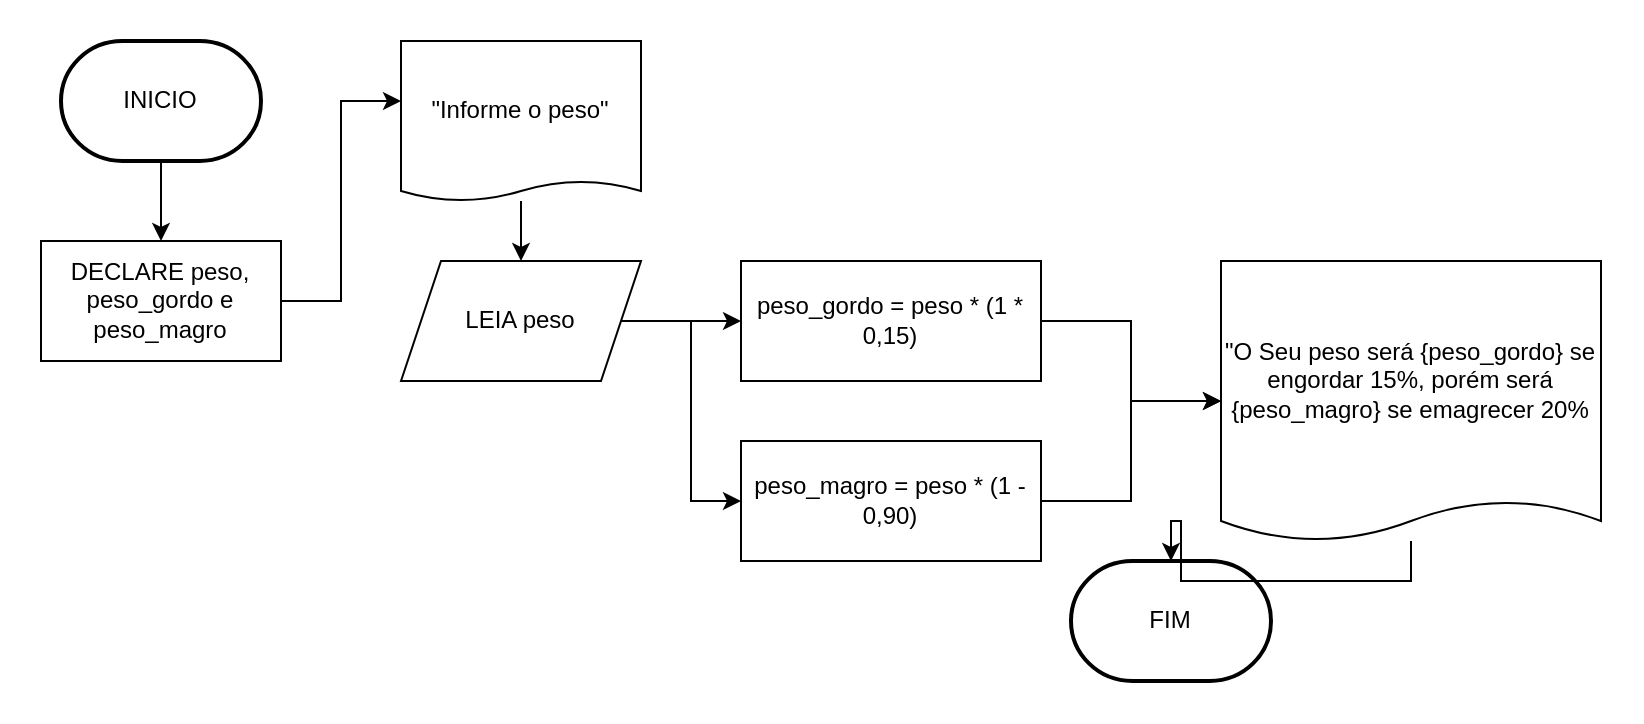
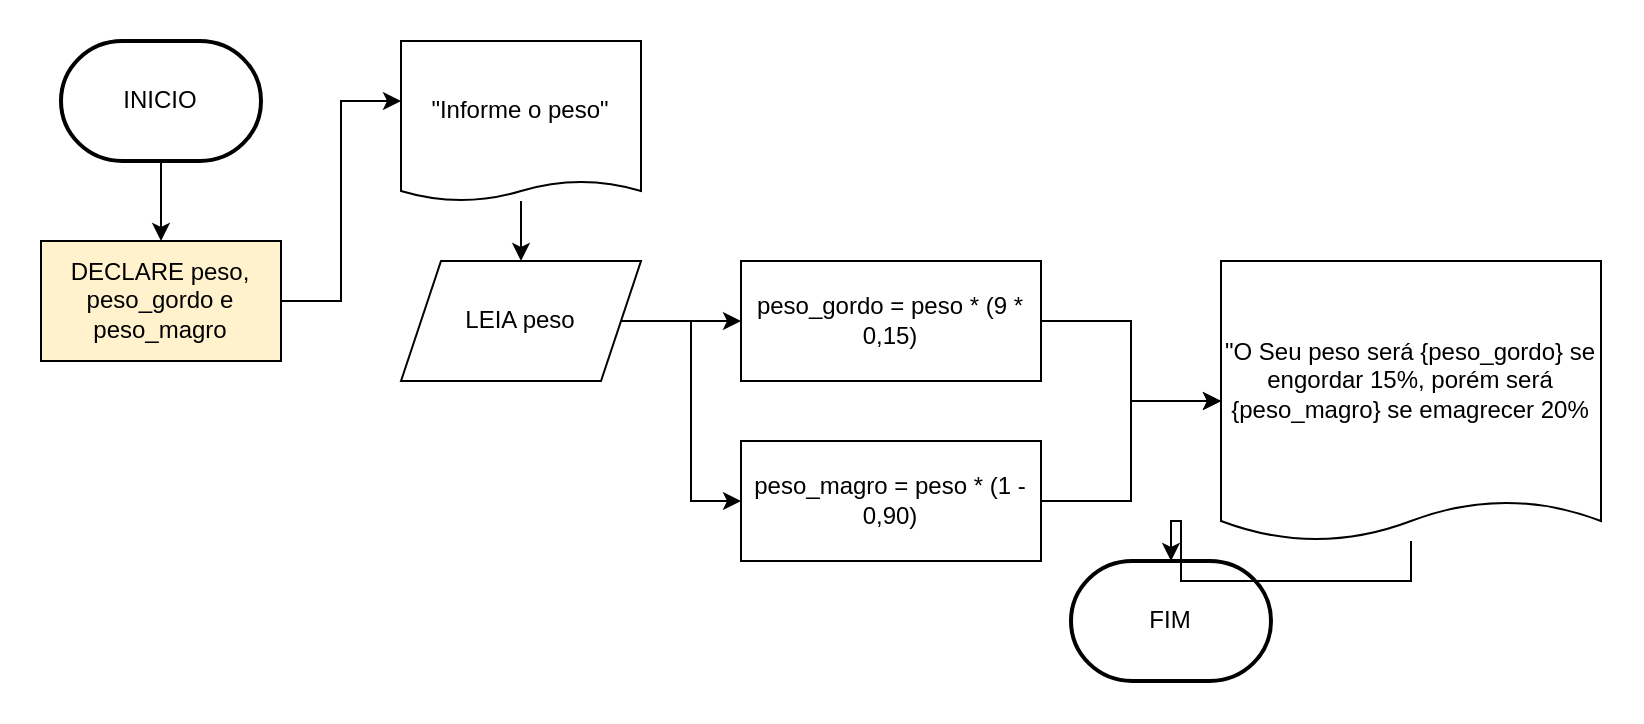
(161, 301) -> (161, 301)
(891, 321) -> (891, 321)
